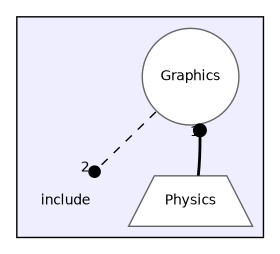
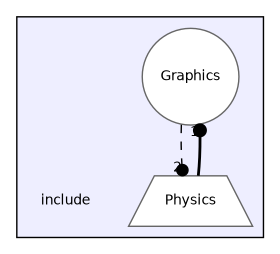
(127, 140) -> (181, 145)
